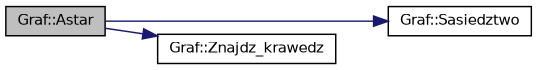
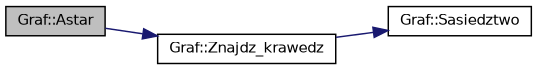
(239, 21) -> (355, 35)
